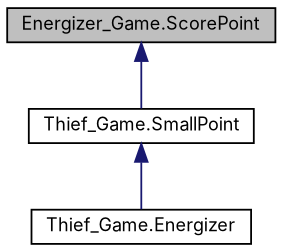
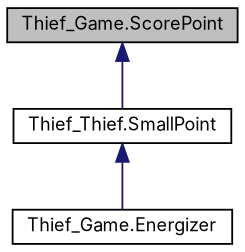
(141, 25) -> (122, 25)
(141, 126) -> (122, 126)
